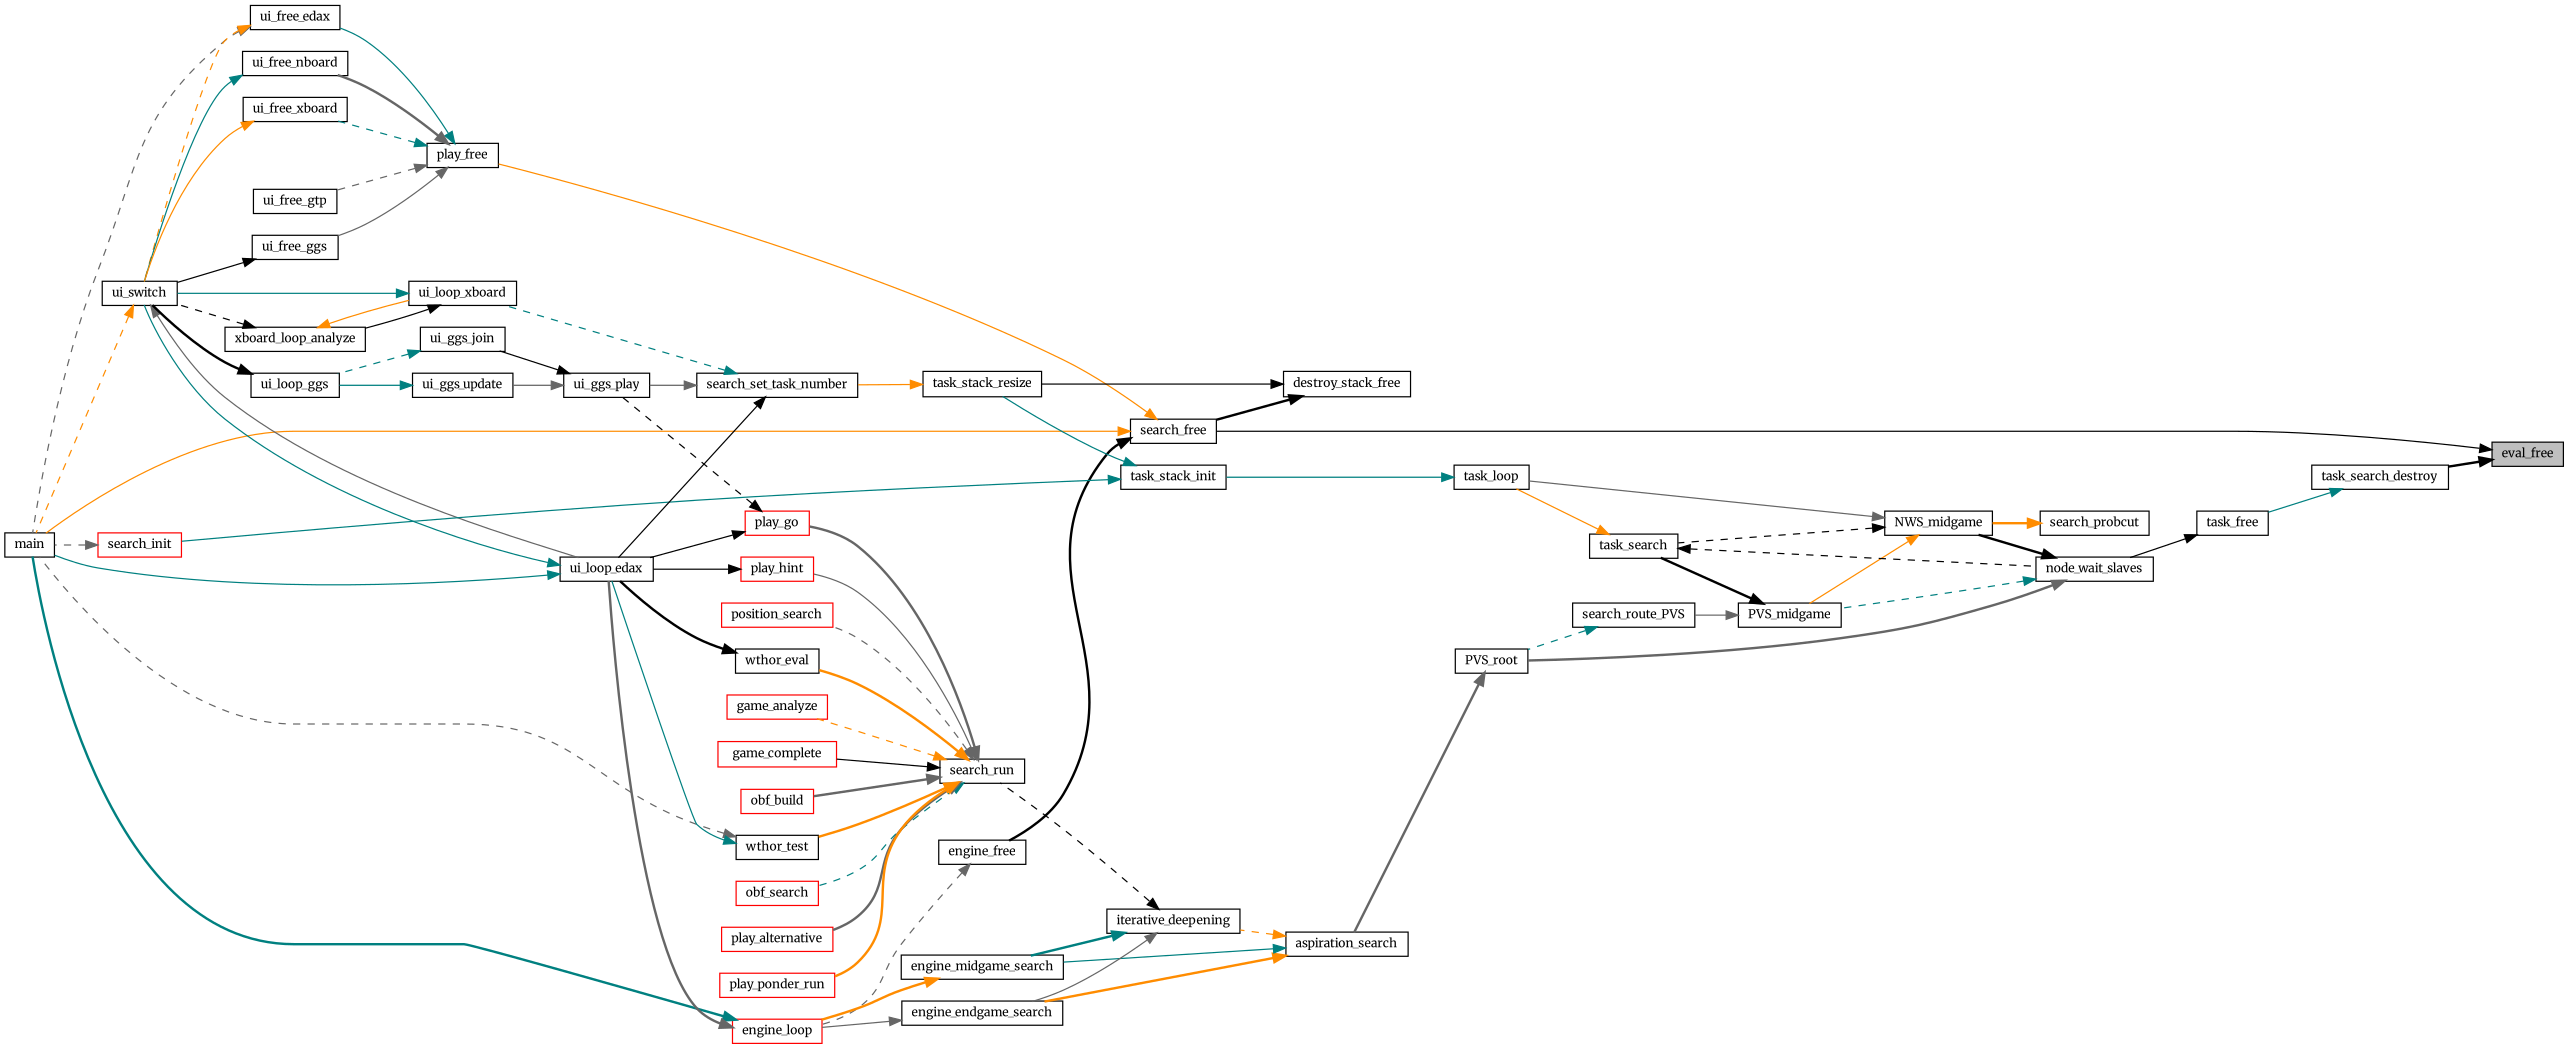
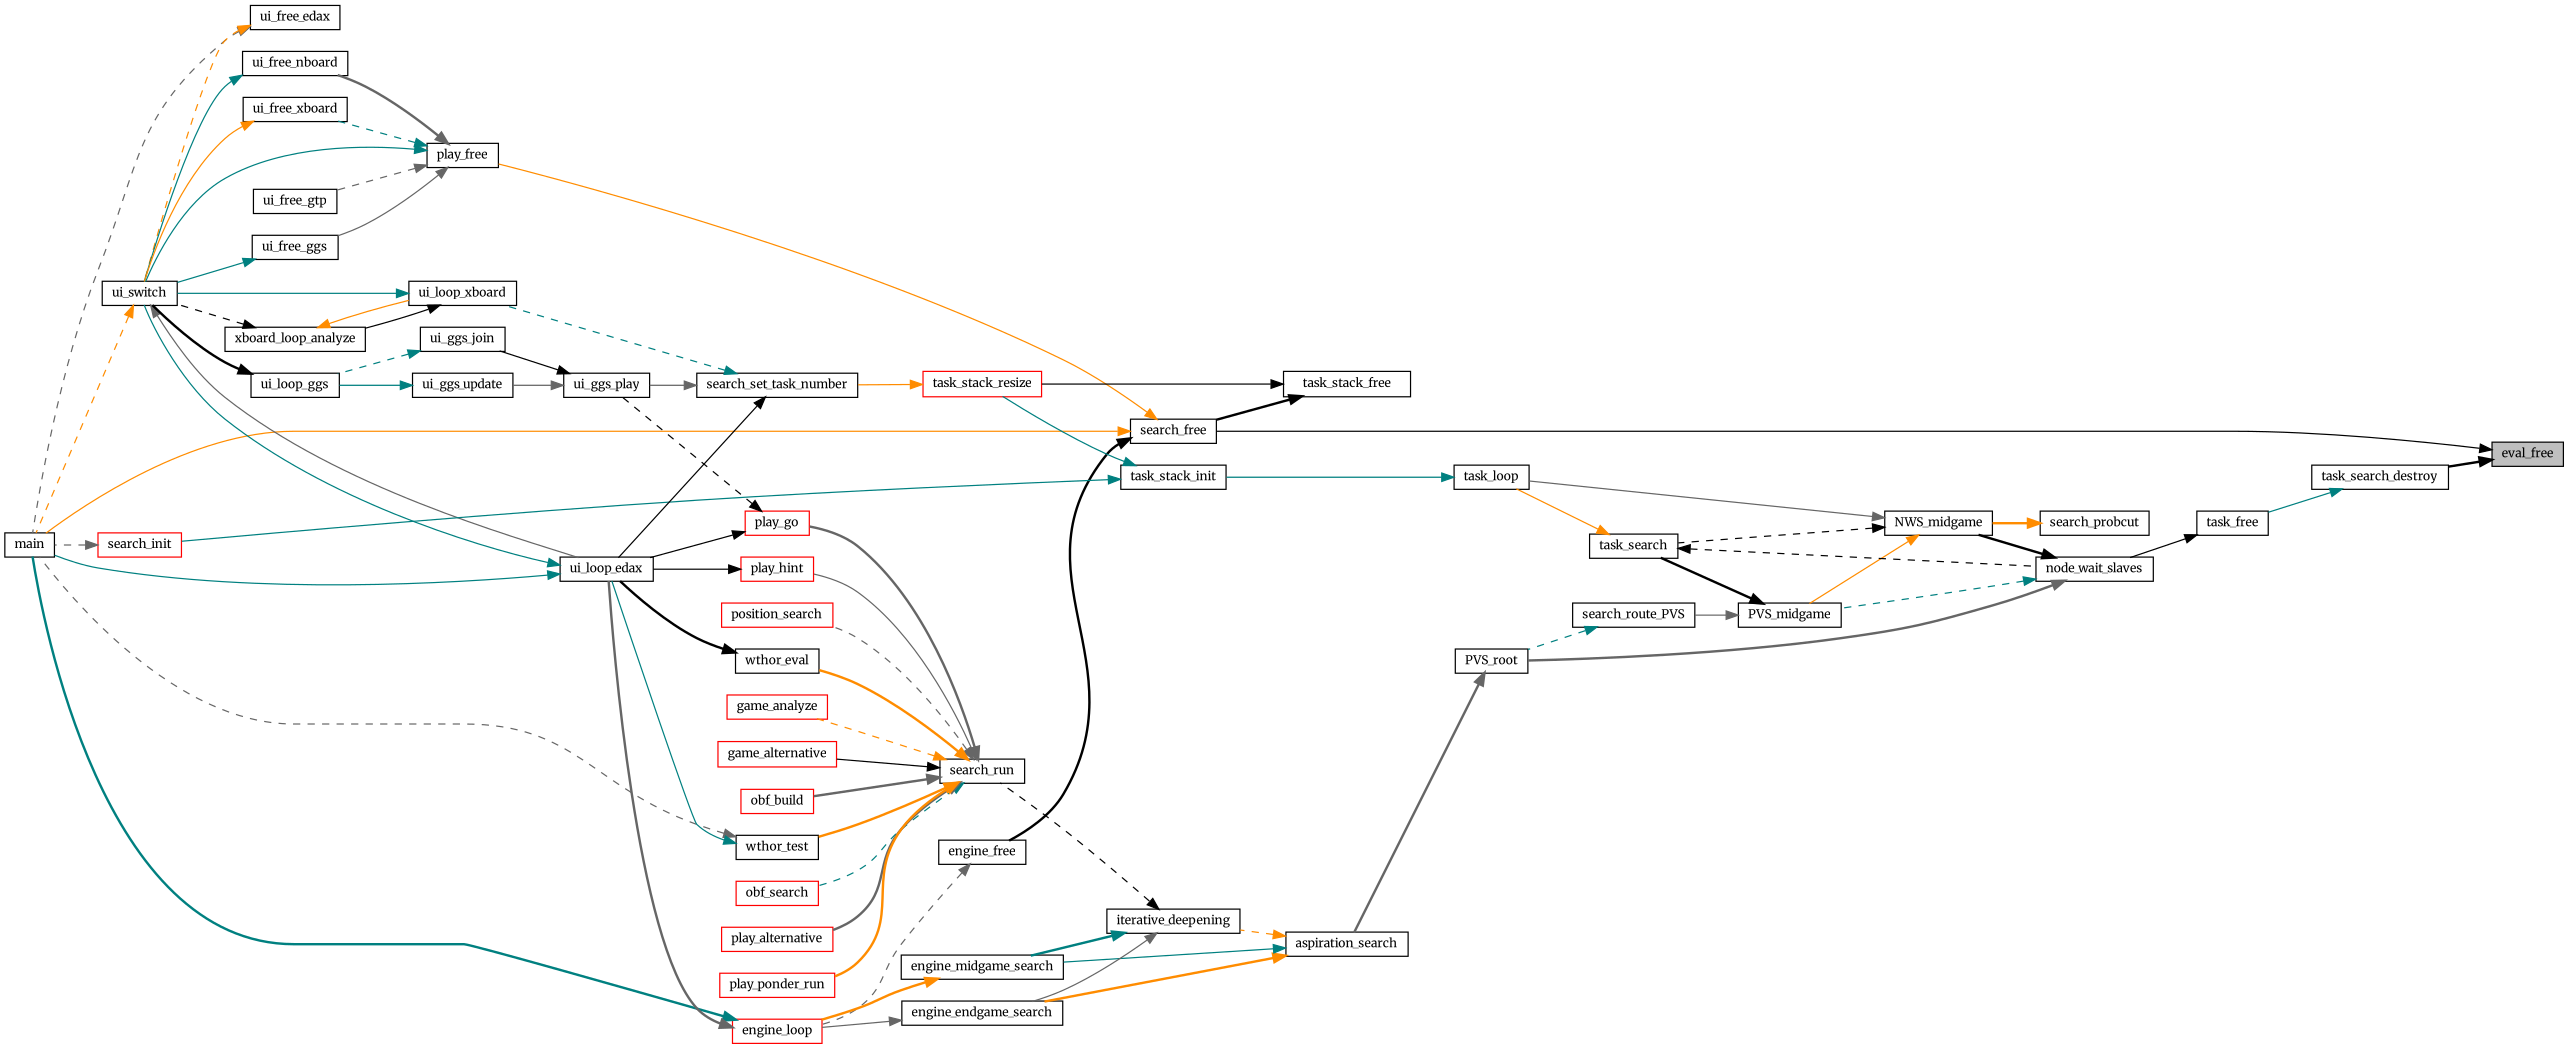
(402, 72) -> (253, 166)
(211, 272) -> (211, 272)
(982, 384) -> (982, 384)
(1347, 384) -> (1347, 384)
(777, 754) -> (777, 754)
